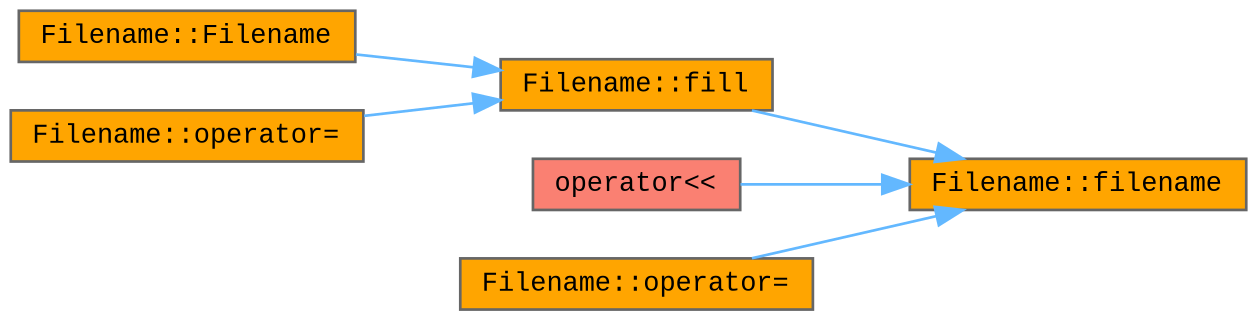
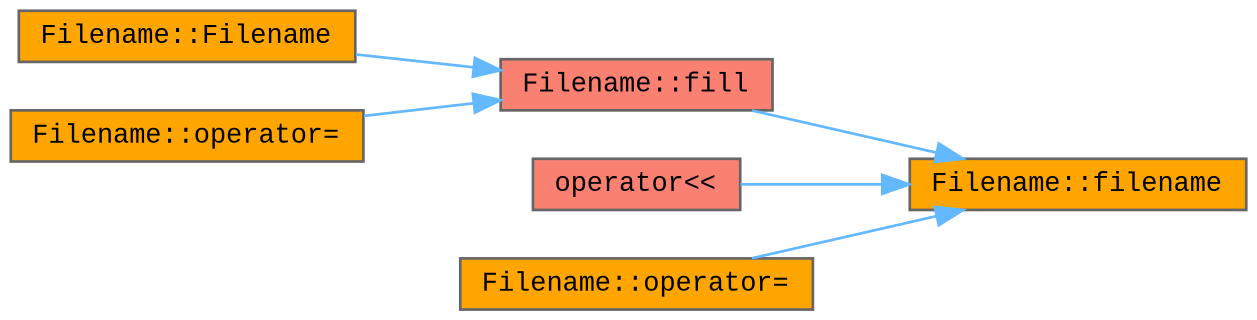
(637, 85) -> (637, 85)
